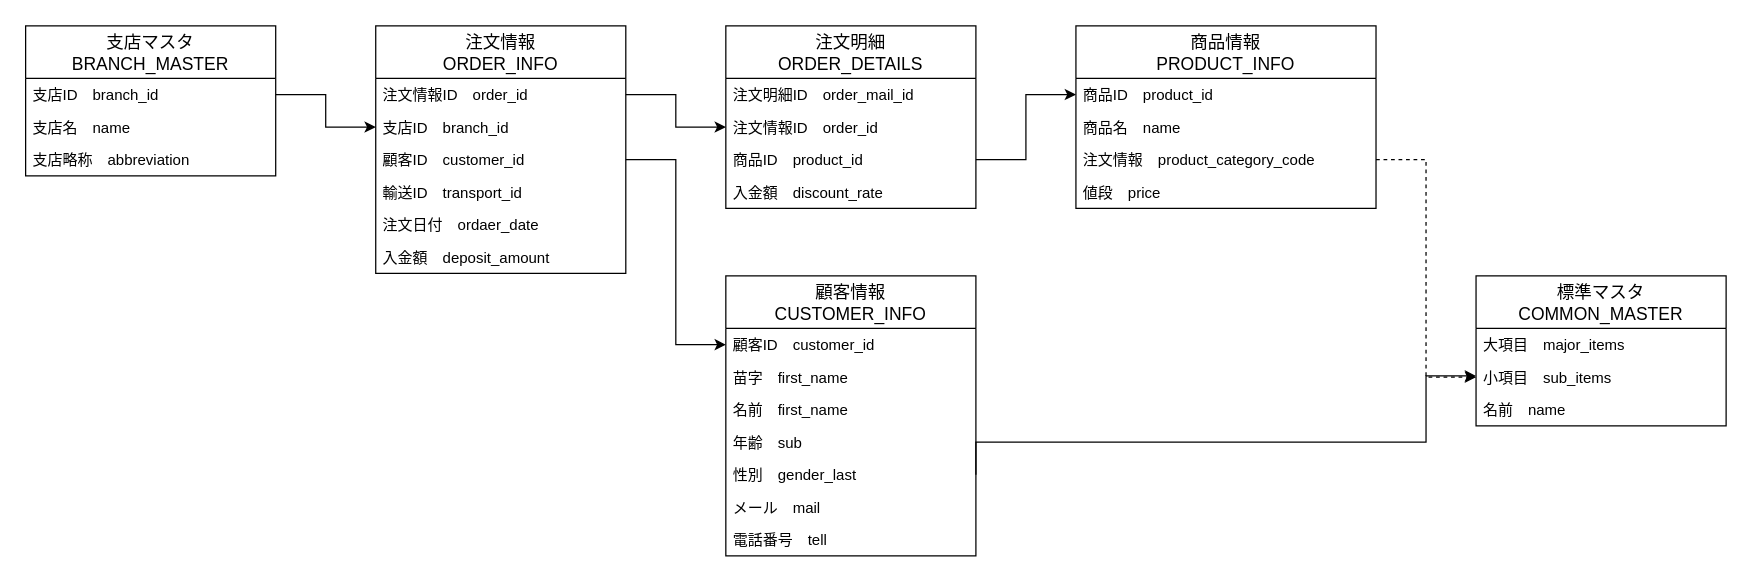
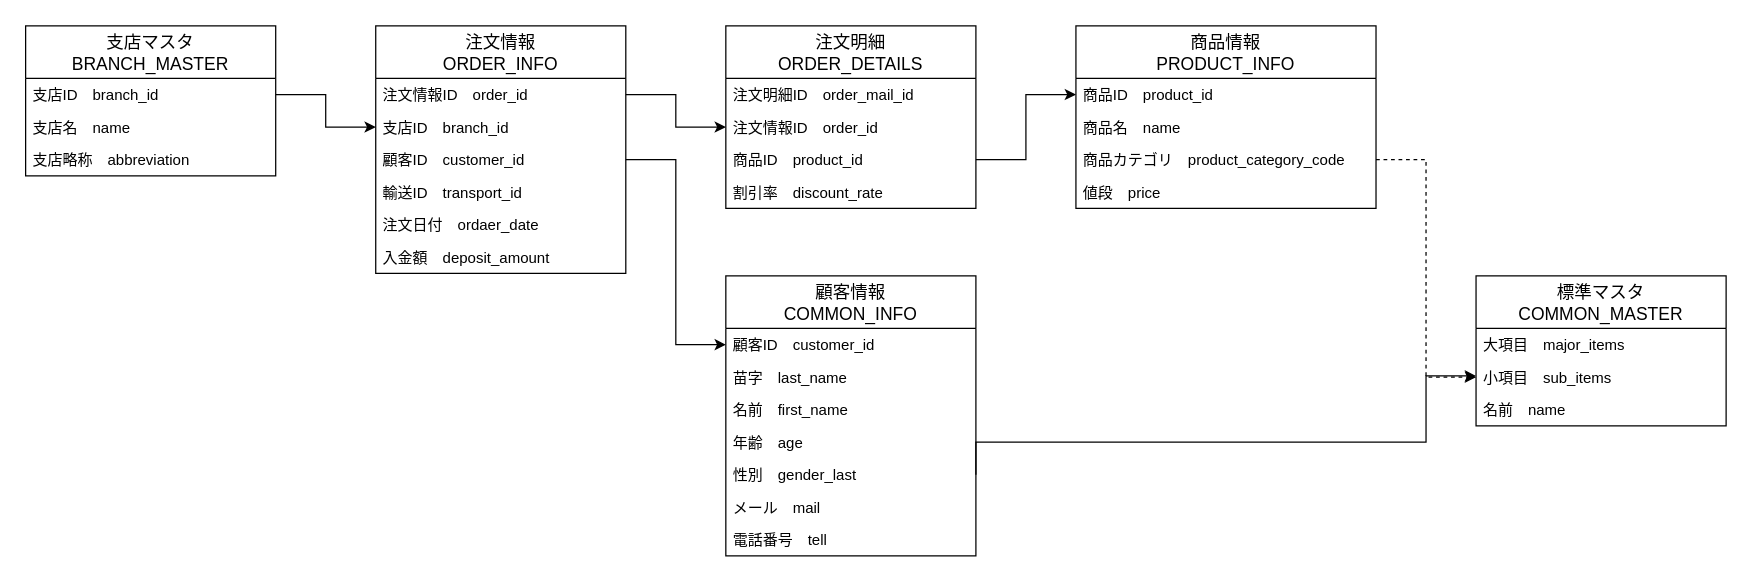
(1208, 160) -> (1223, 160)
(815, 193) -> (815, 193)
(850, 292) -> (850, 292)
(795, 378) -> (791, 378)
(768, 443) -> (768, 443)
